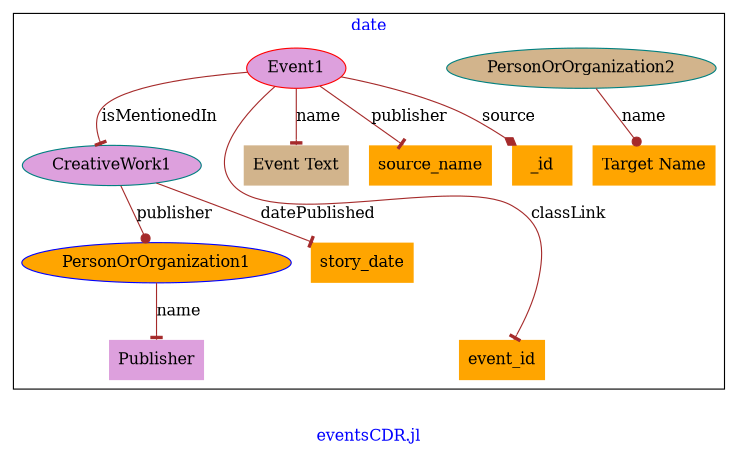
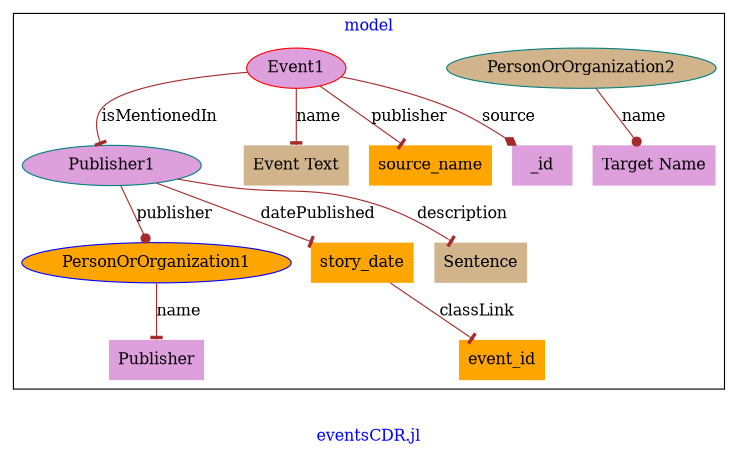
(369, 26) -> (369, 26)
(112, 165) -> (112, 165)
(542, 165) -> (542, 165)
(654, 165) -> (654, 165)
(385, 200) -> (430, 310)
none -> (481, 263)
